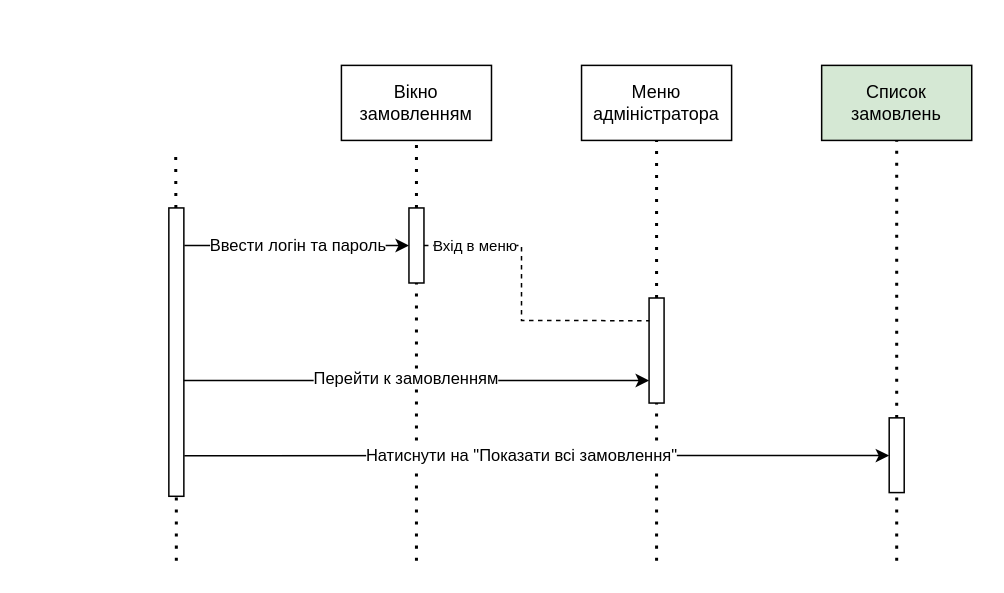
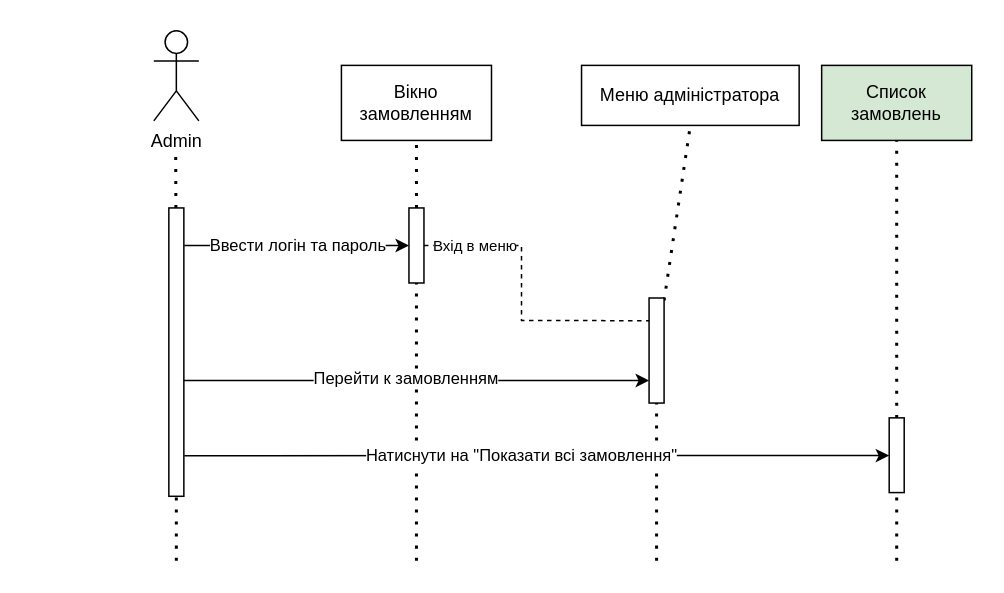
none -> (176, 76)
(656, 103) -> (690, 95)
